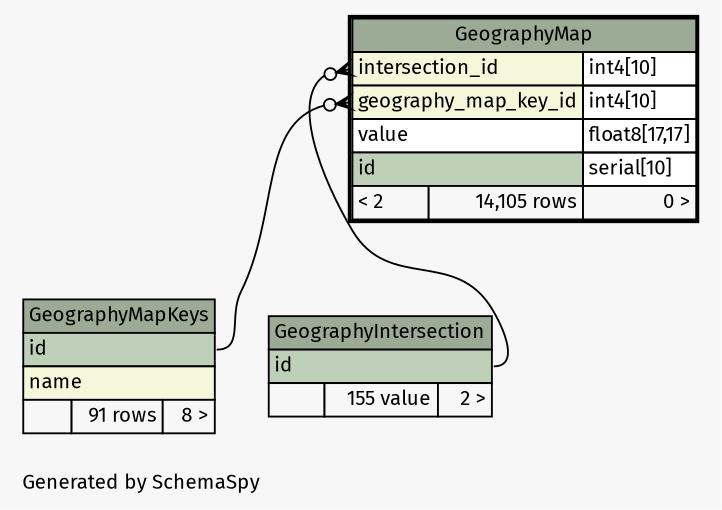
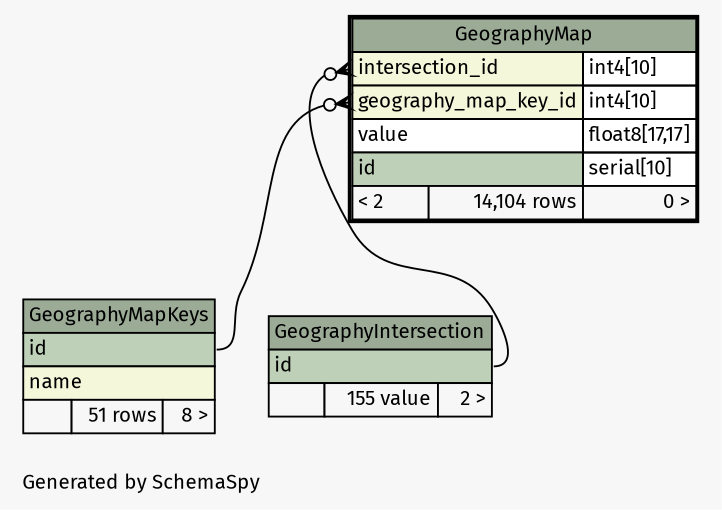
(526, 202) -> (525, 202)
(123, 416) -> (123, 416)
